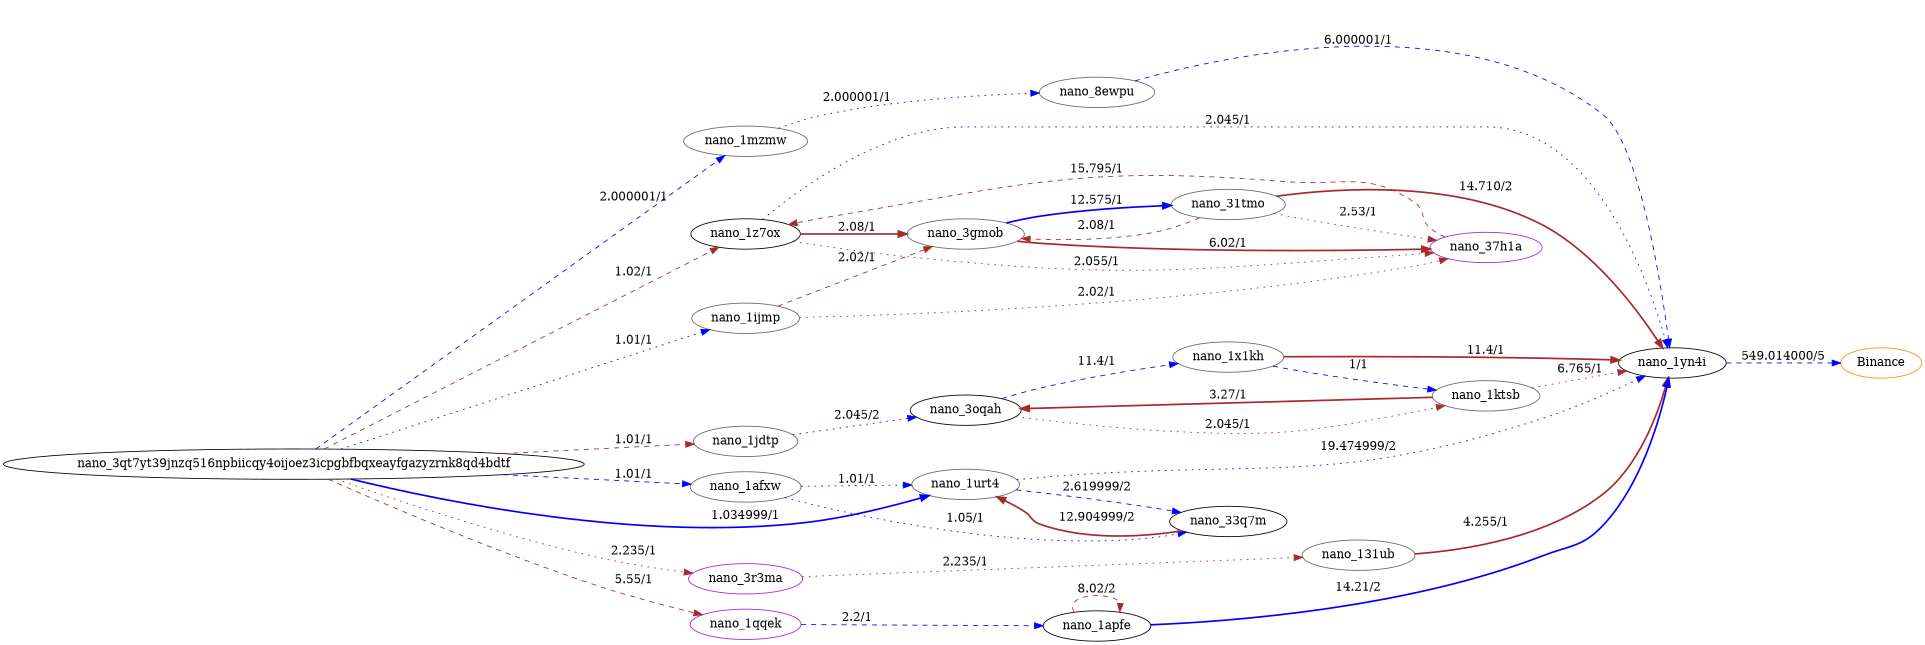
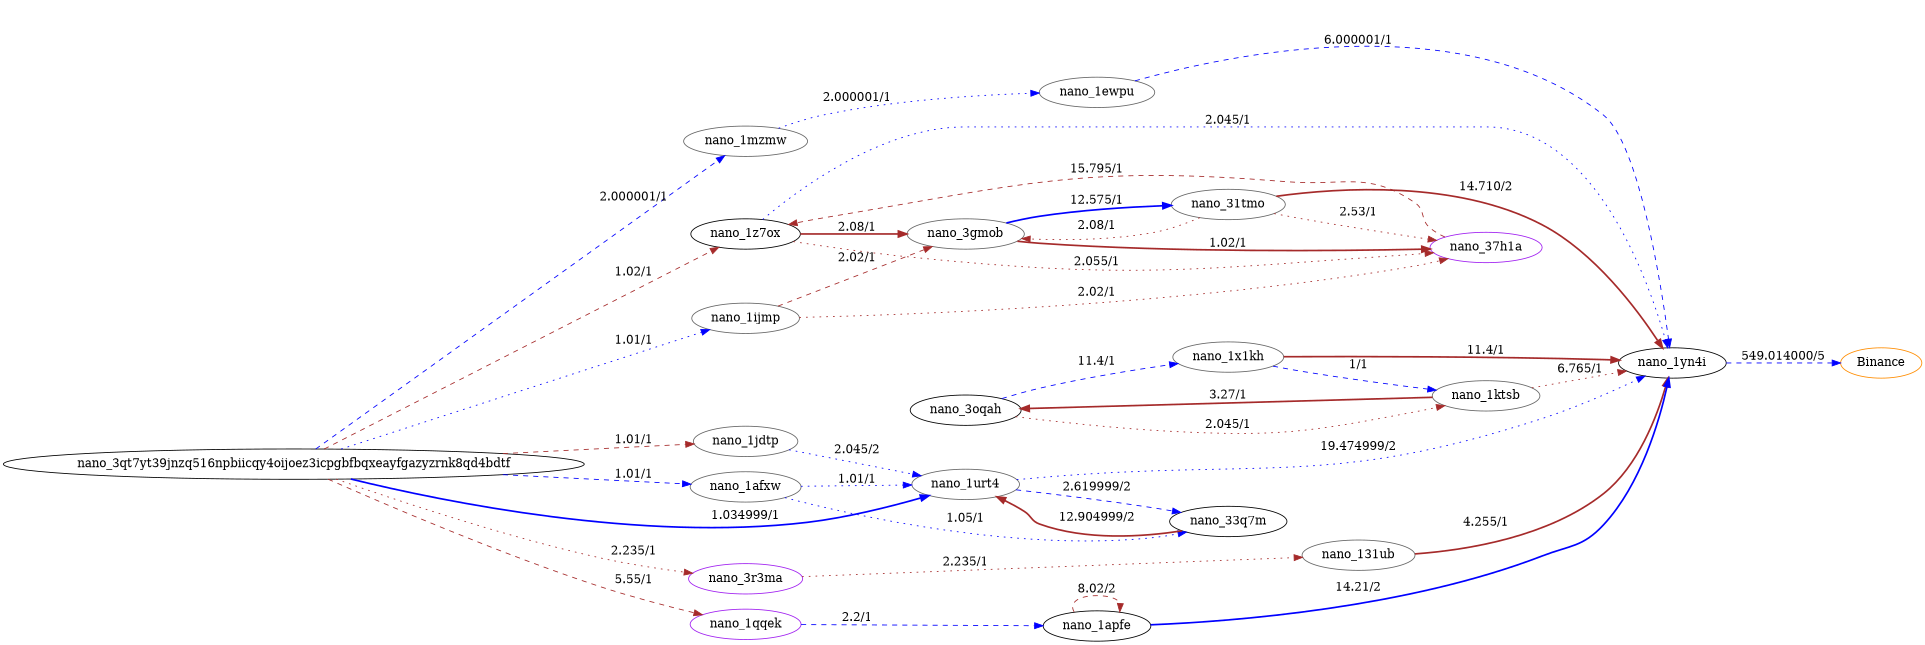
(1097, 92) -> (1097, 92)
(1116, 237) -> (1116, 237)
(1228, 244) -> (1228, 244)
(850, 427) -> (851, 462)
